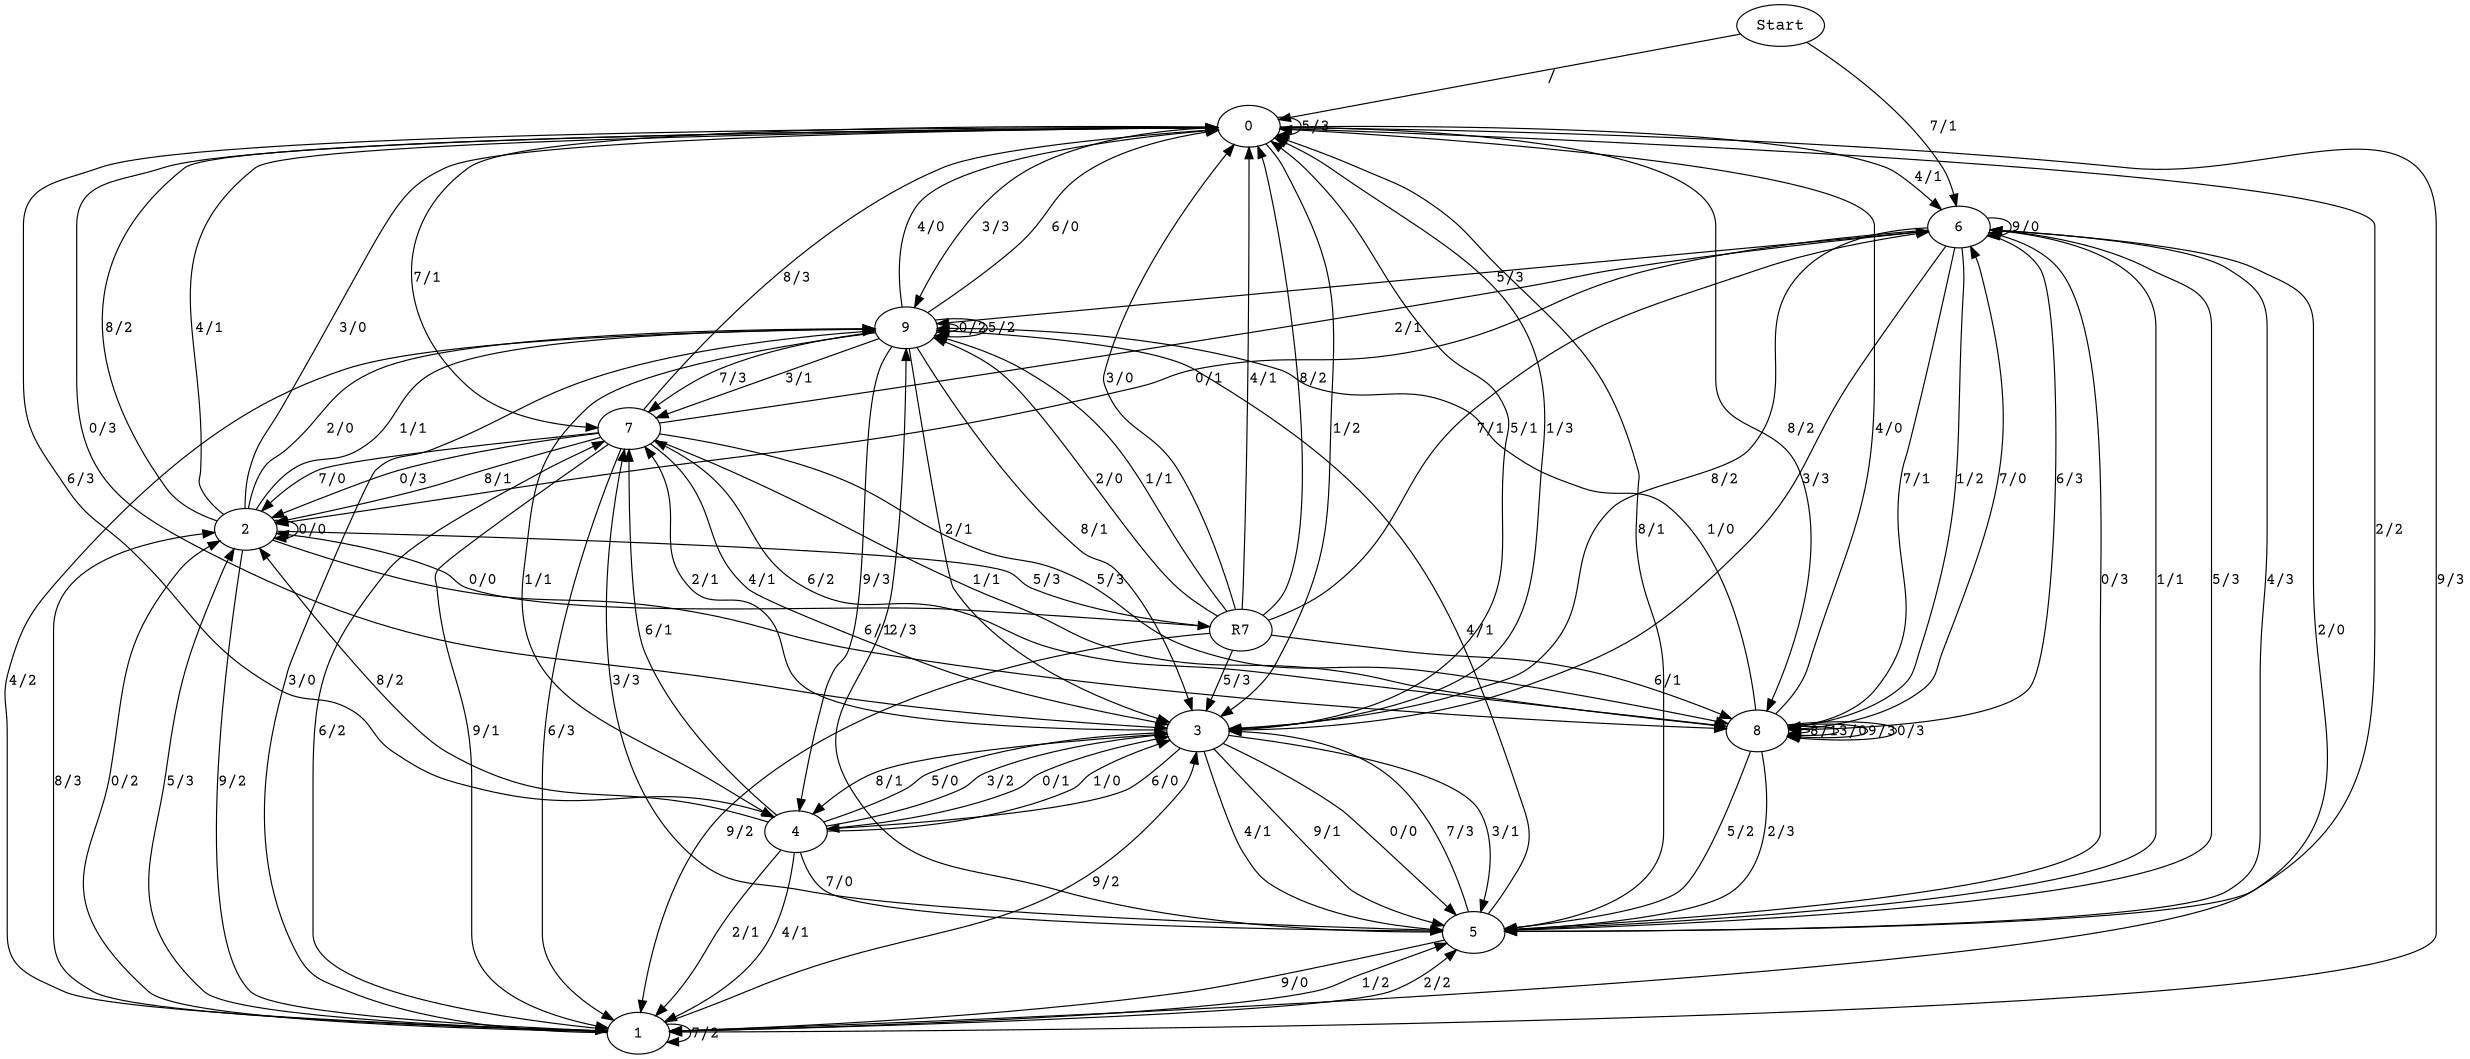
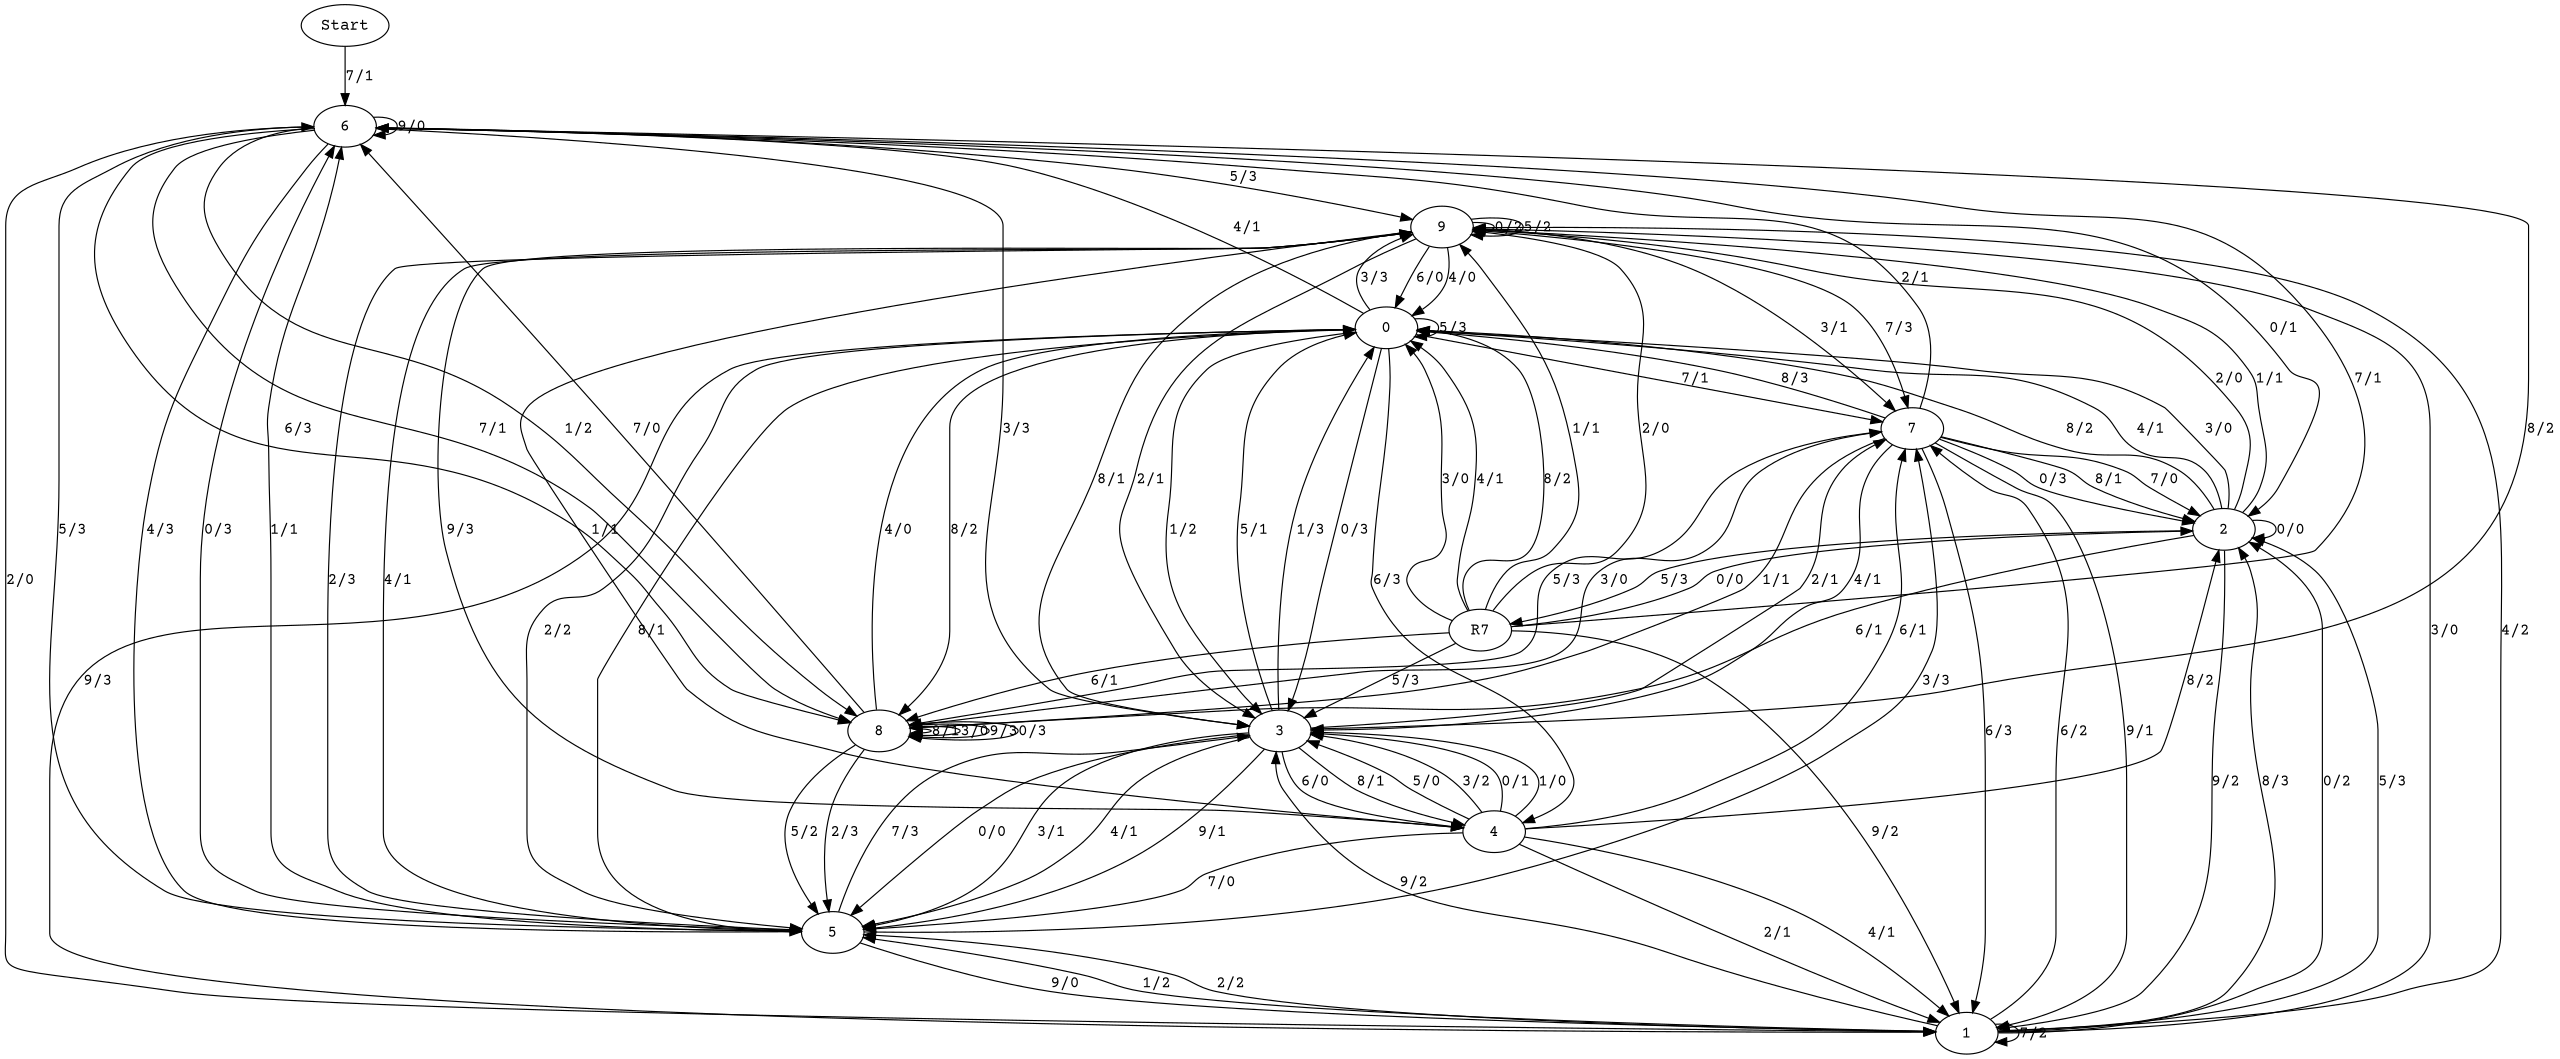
(1516, 76) -> none
(1433, 398) -> none
(821, 580) -> (1614, 580)
